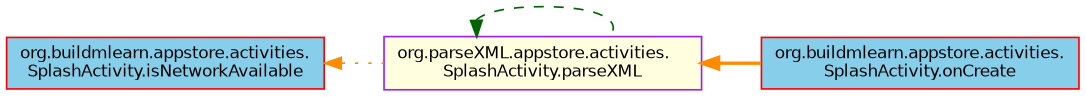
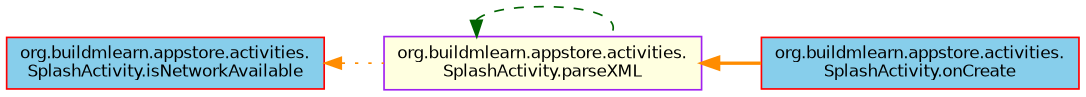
(543, 63) -> (543, 63)
